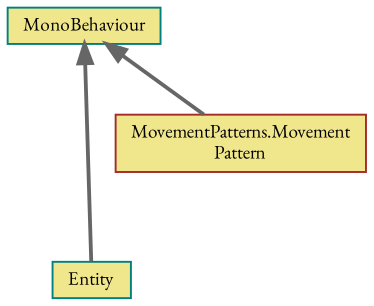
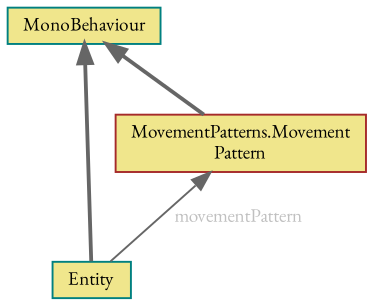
none -> (153, 223)
